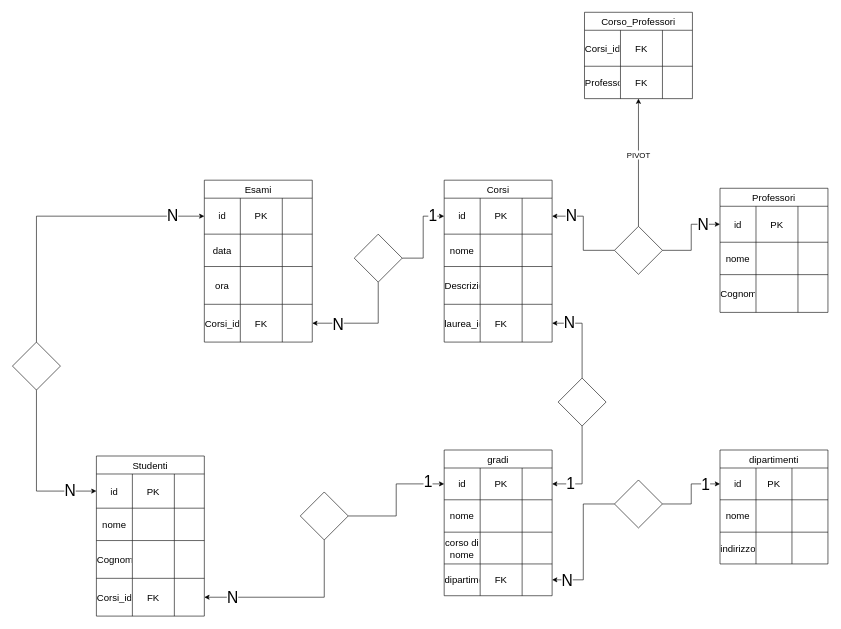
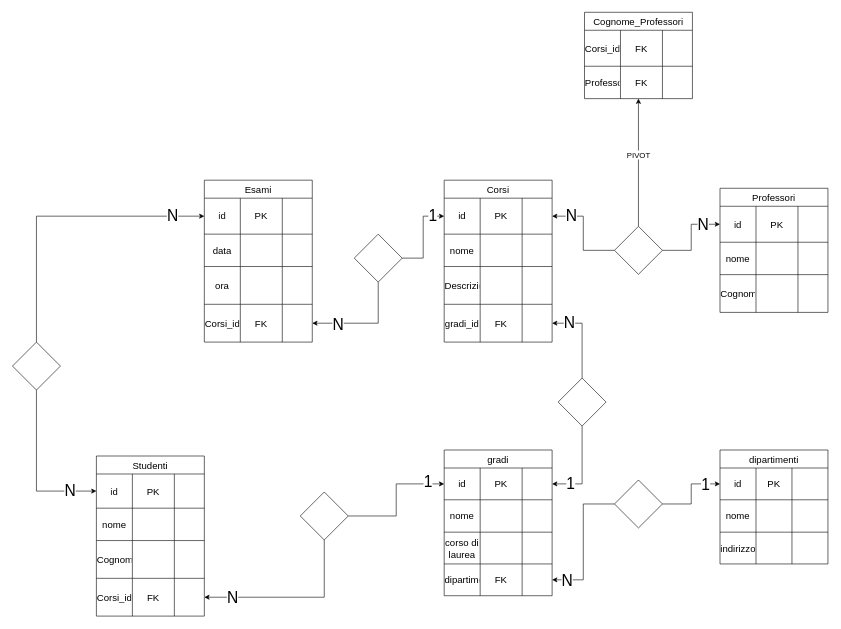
(638, 22) -> (638, 22)
(462, 324) -> (462, 324)
(462, 549) -> (462, 549)
